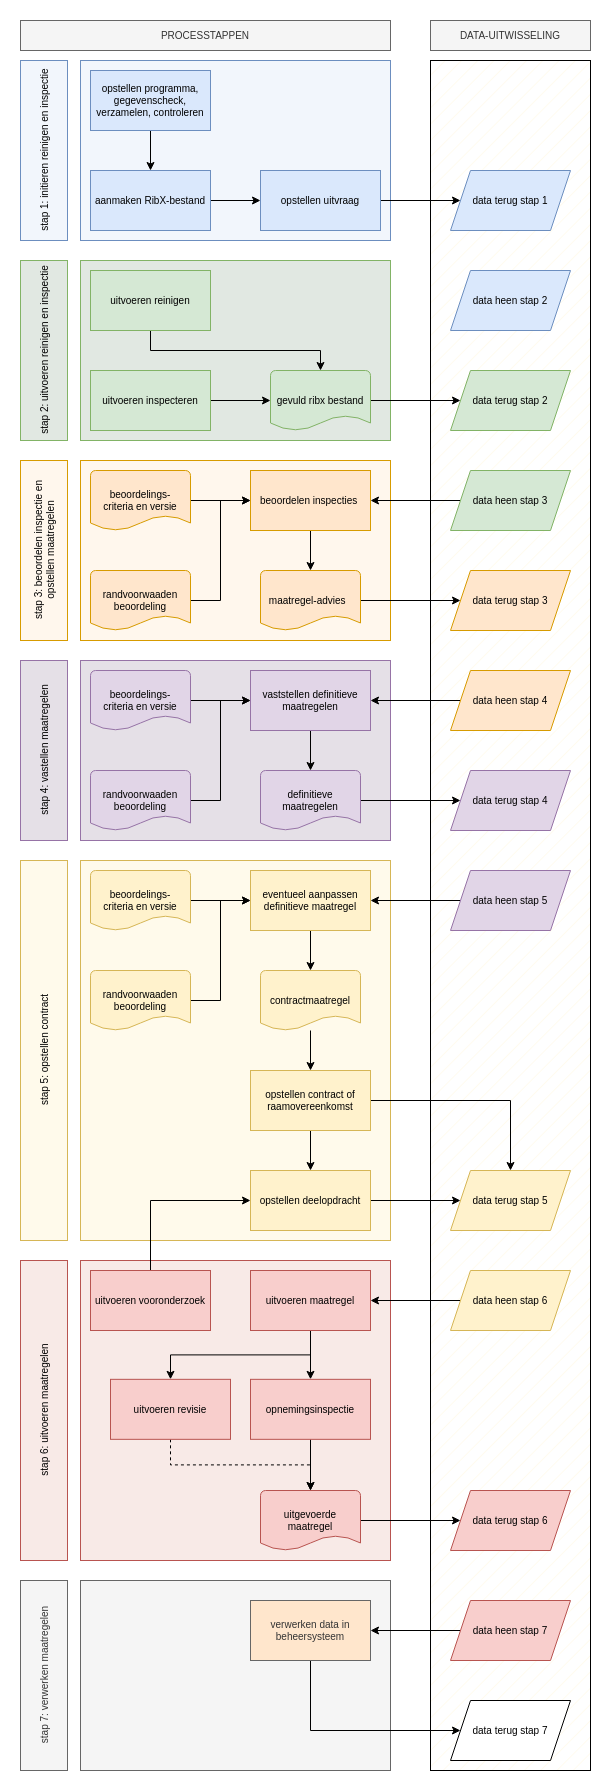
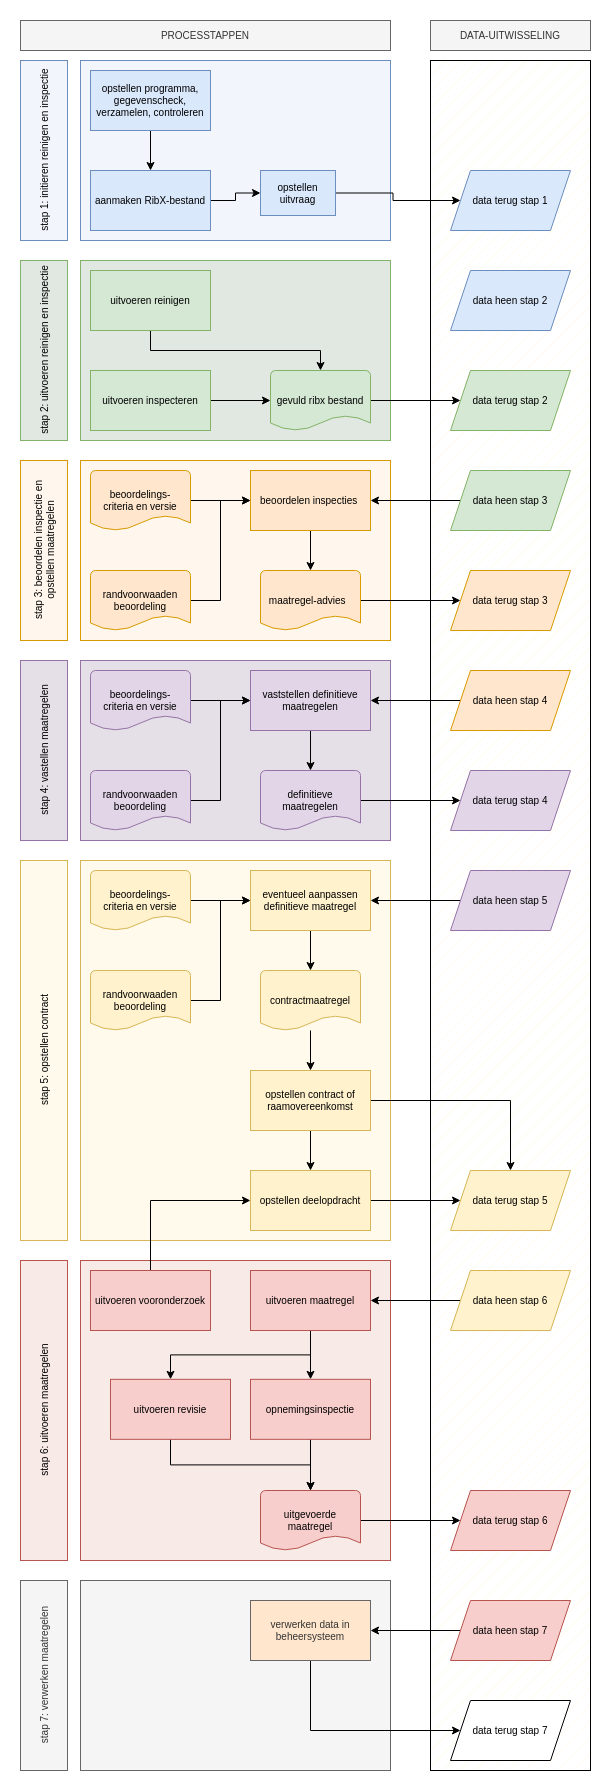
(321, 201) -> (298, 193)
(228, 1465) -> (228, 1465)
